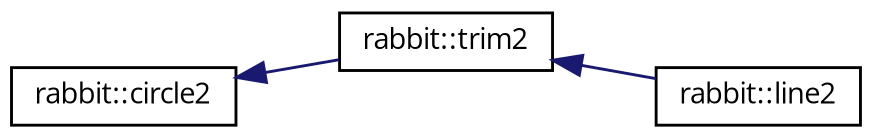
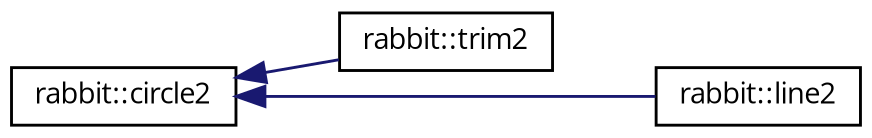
(619, 72) -> (460, 96)
